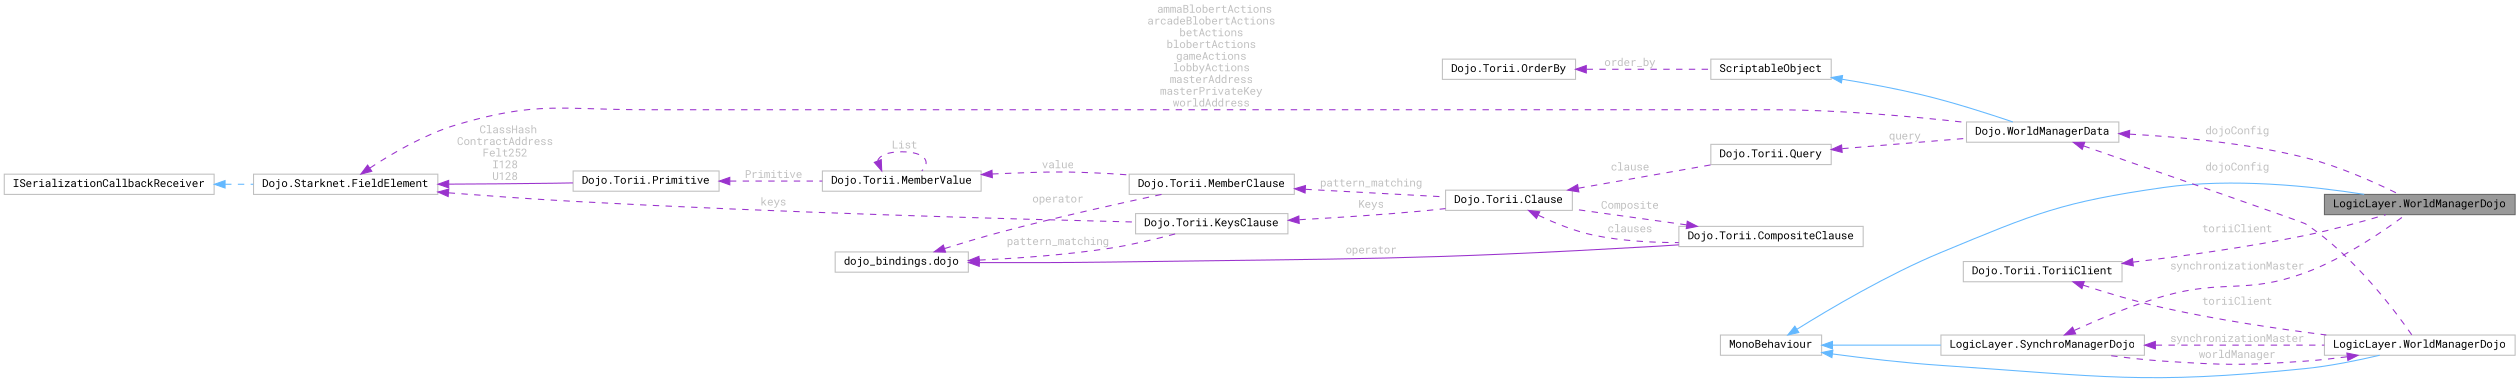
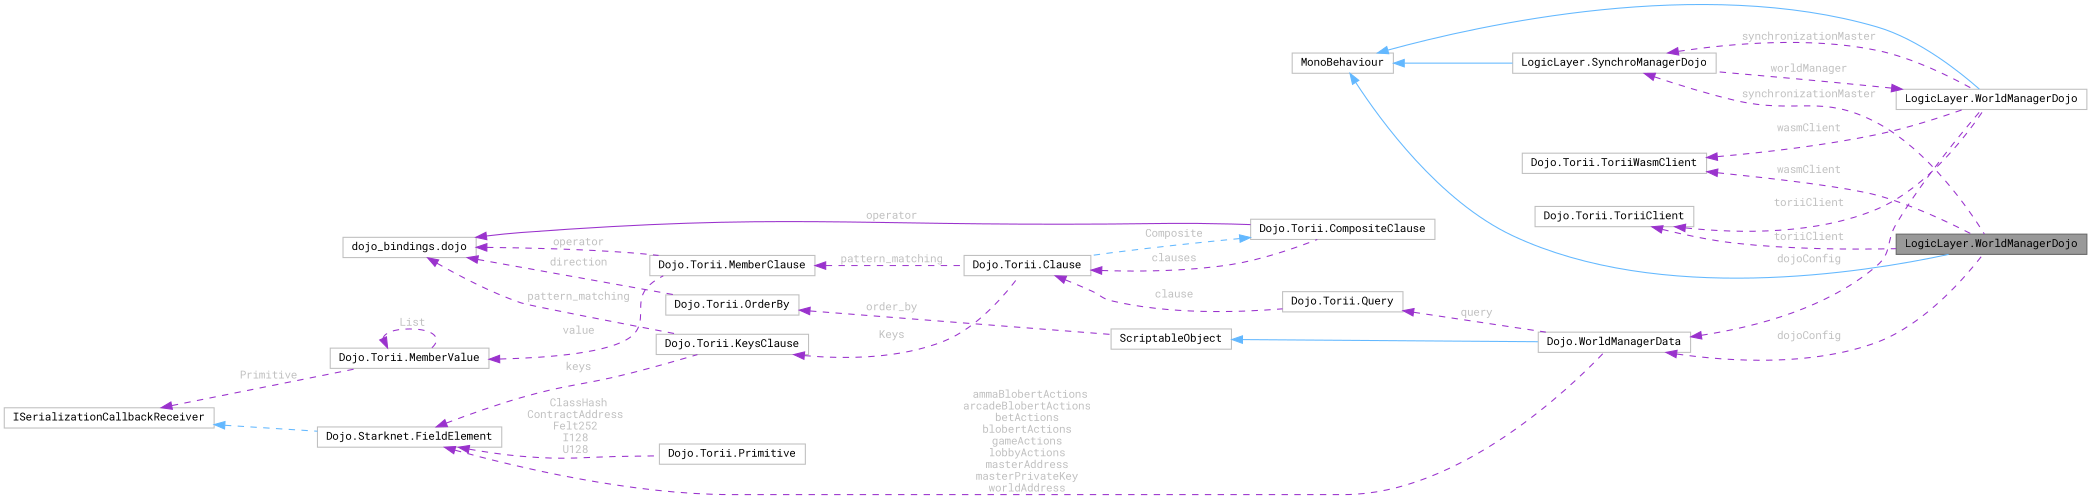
none -> (1614, 163)
(776, 181) -> (265, 387)
(511, 184) -> (564, 458)
(1630, 217) -> (1165, 246)
none -> (576, 277)
